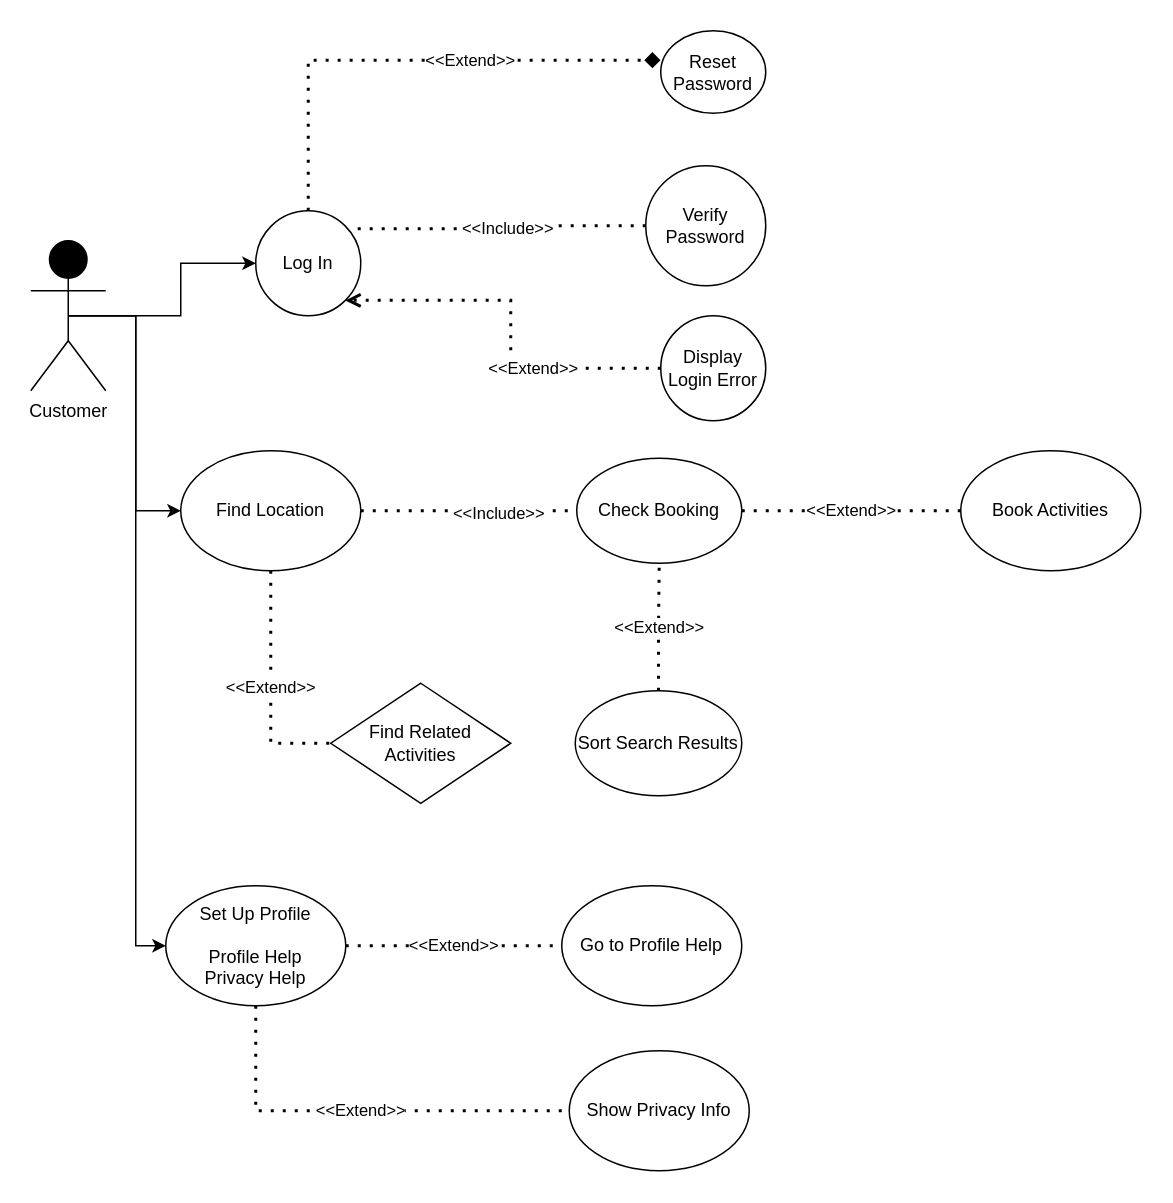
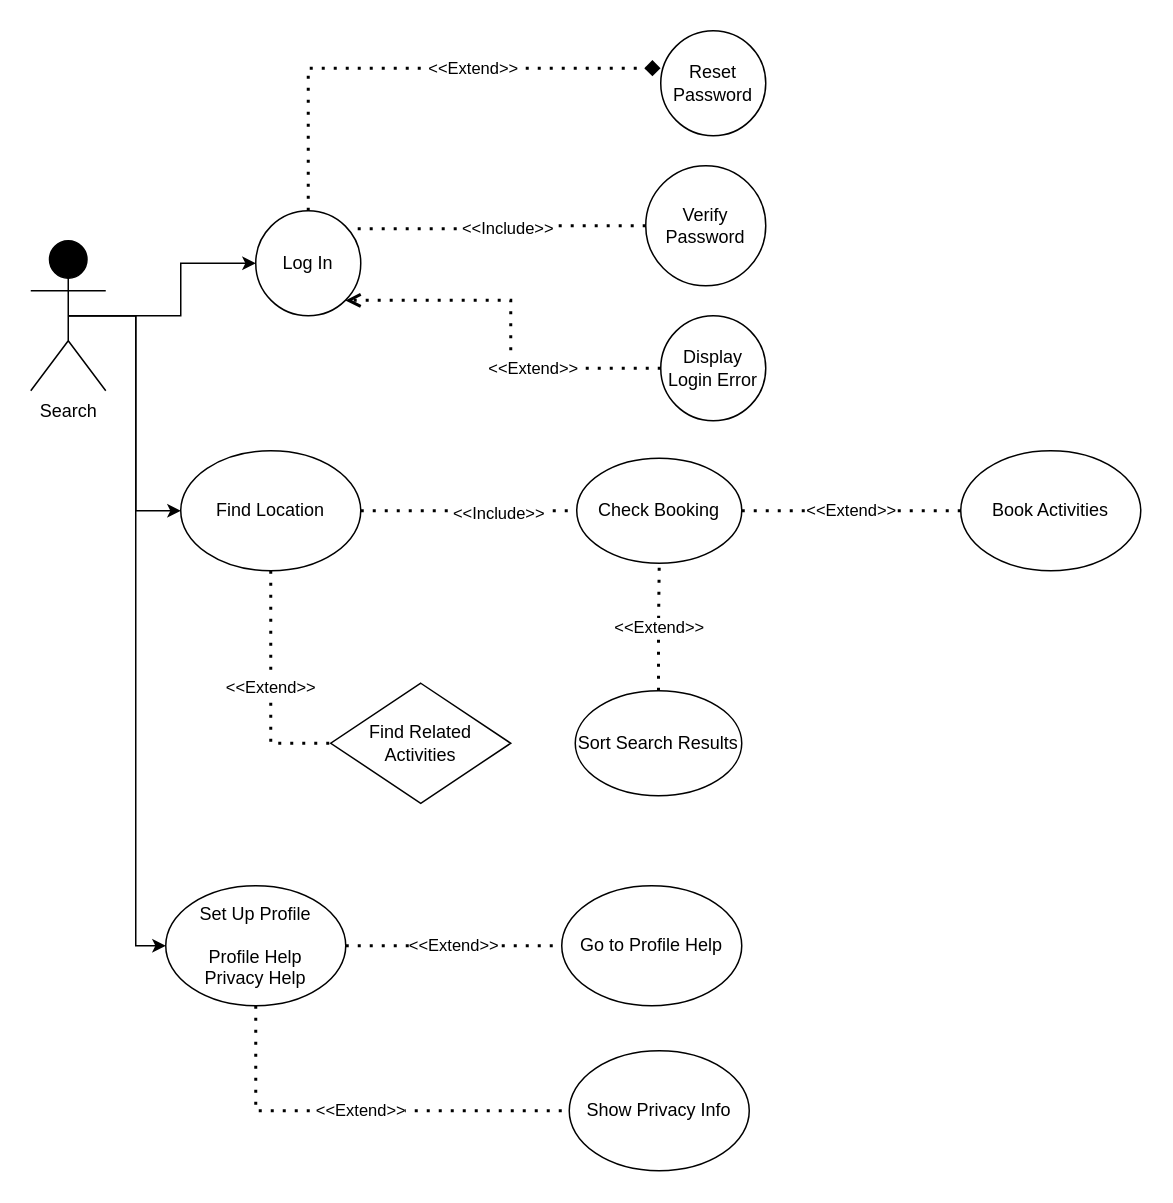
(713, 72) -> (713, 83)
(69, 412) -> (69, 412)
